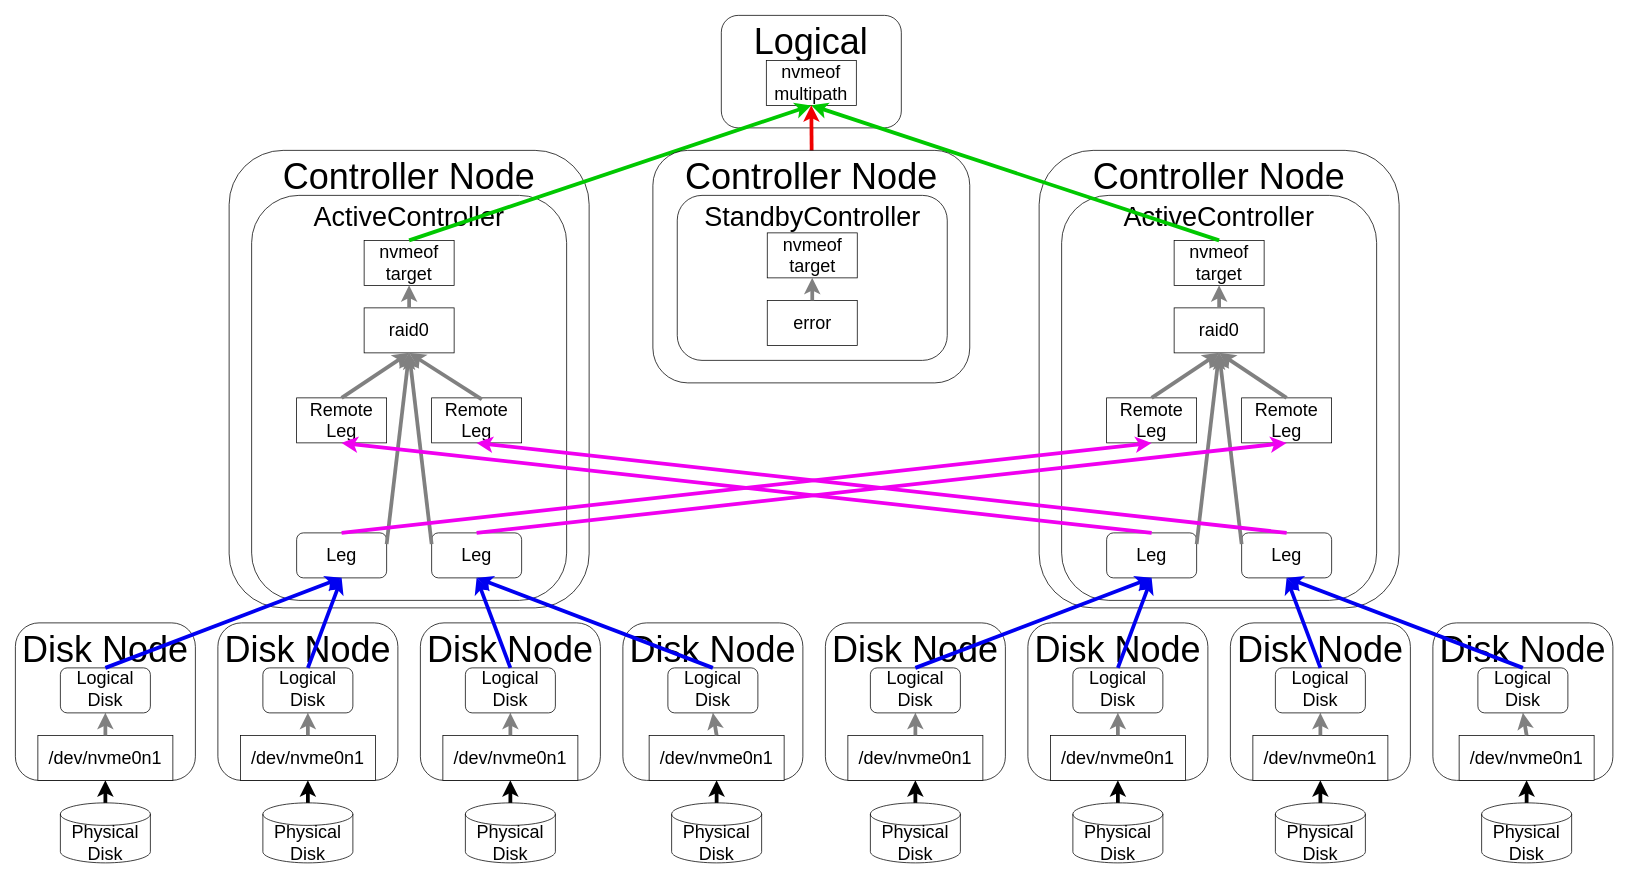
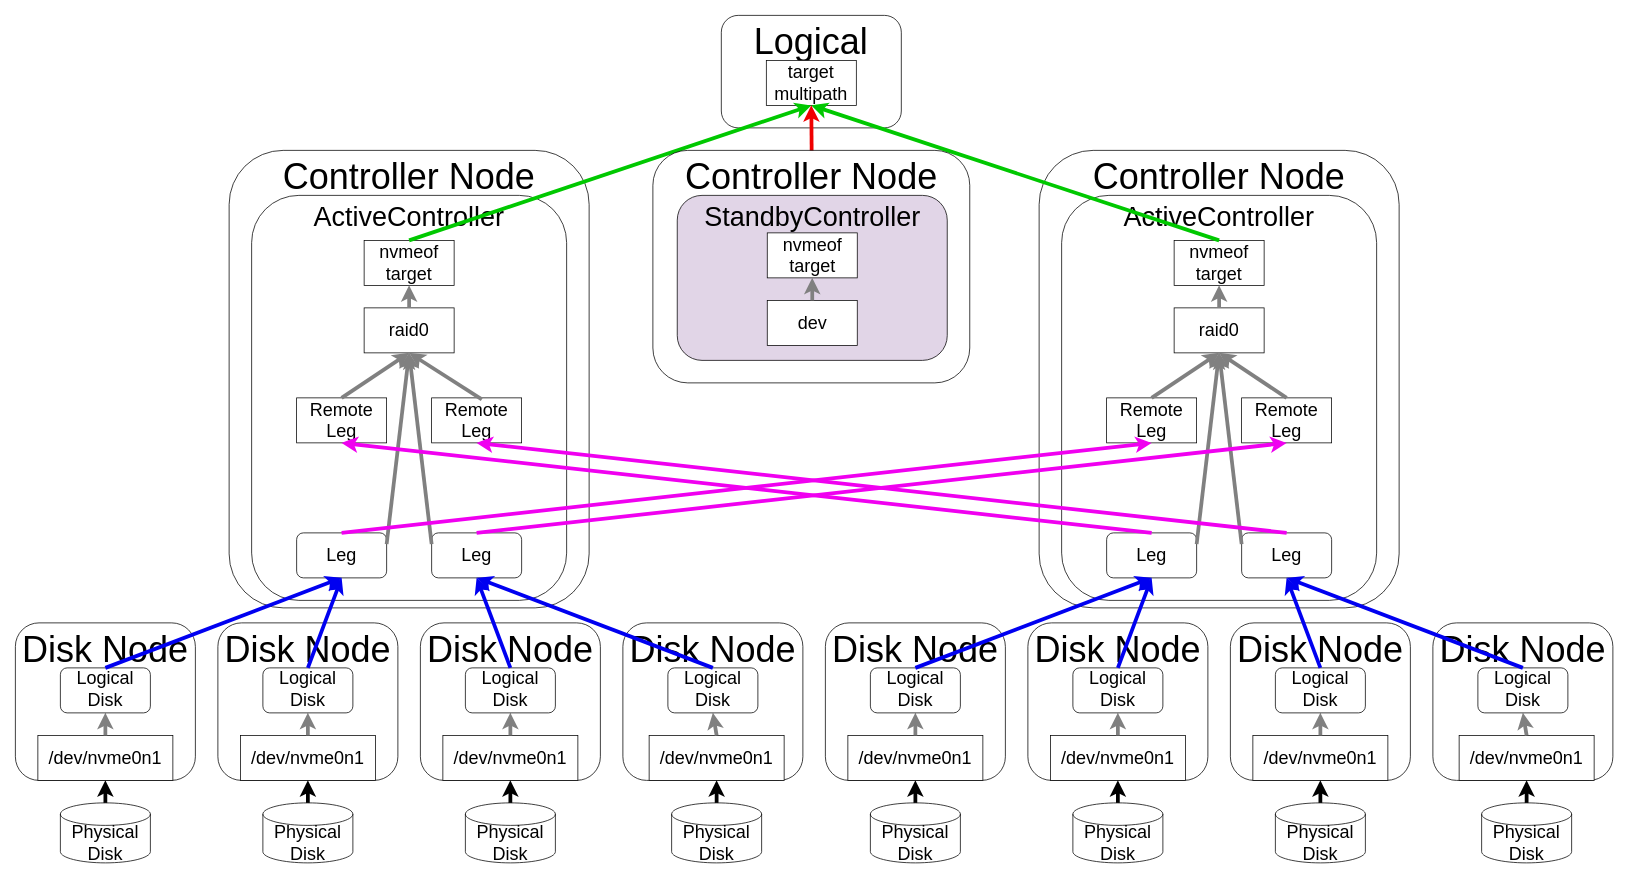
(811, 83) -> (811, 83)
(813, 206) -> (813, 206)
(813, 323) -> (813, 323)
